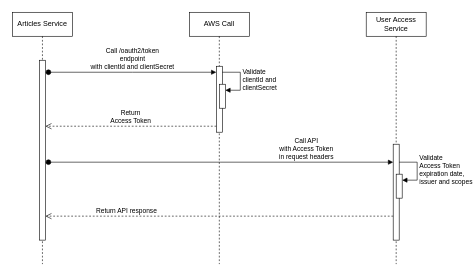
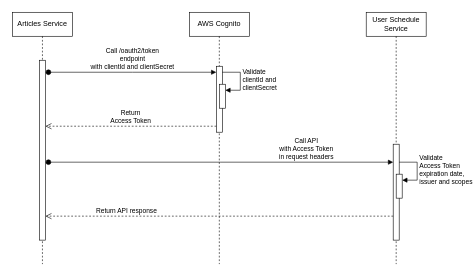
(219, 24) -> (219, 24)
(396, 24) -> (396, 24)
